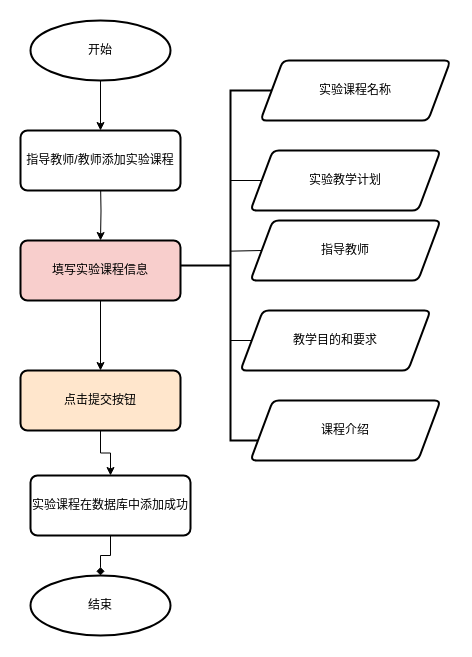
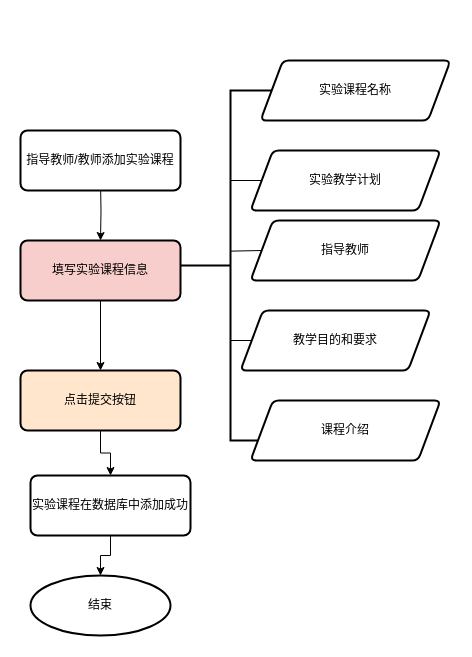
(101, 51) -> none
(101, 102) -> none
(101, 567) -> (101, 567)
